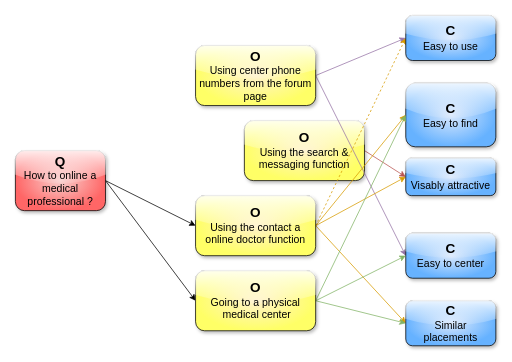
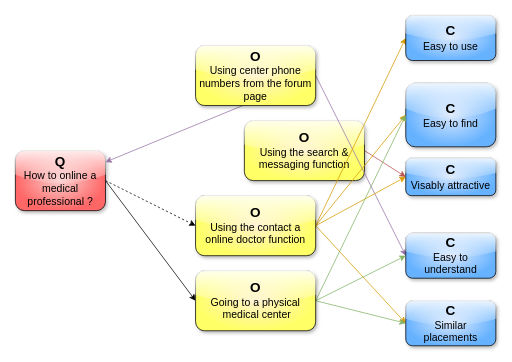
(359, 57) -> (176, 133)
(382, 86) -> (382, 86)
(150, 202) -> (150, 202)
(450, 255) -> (450, 255)
